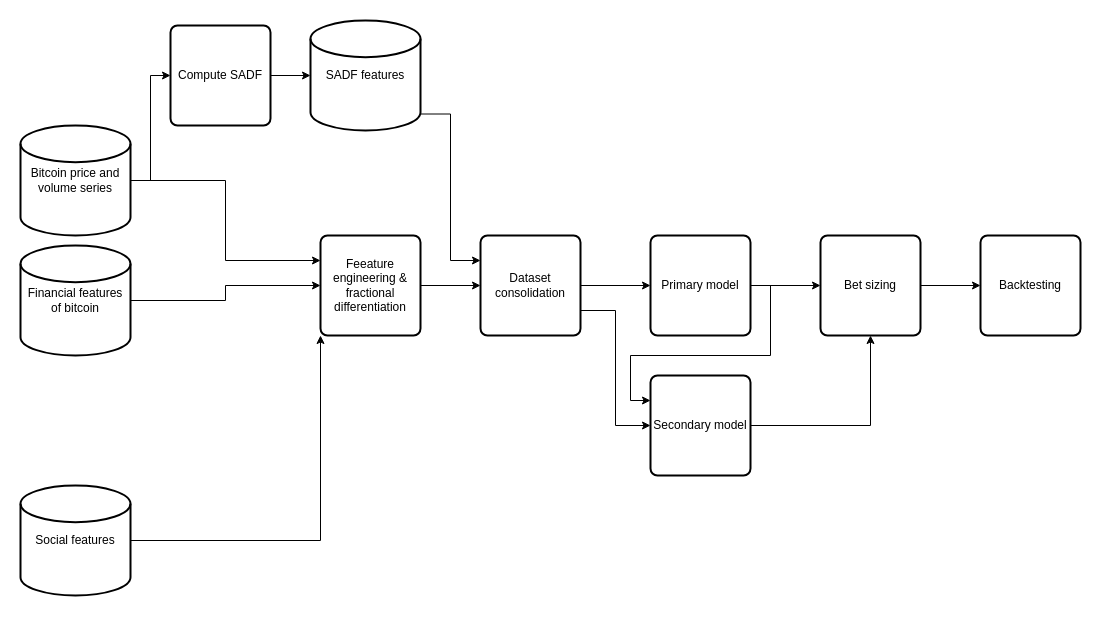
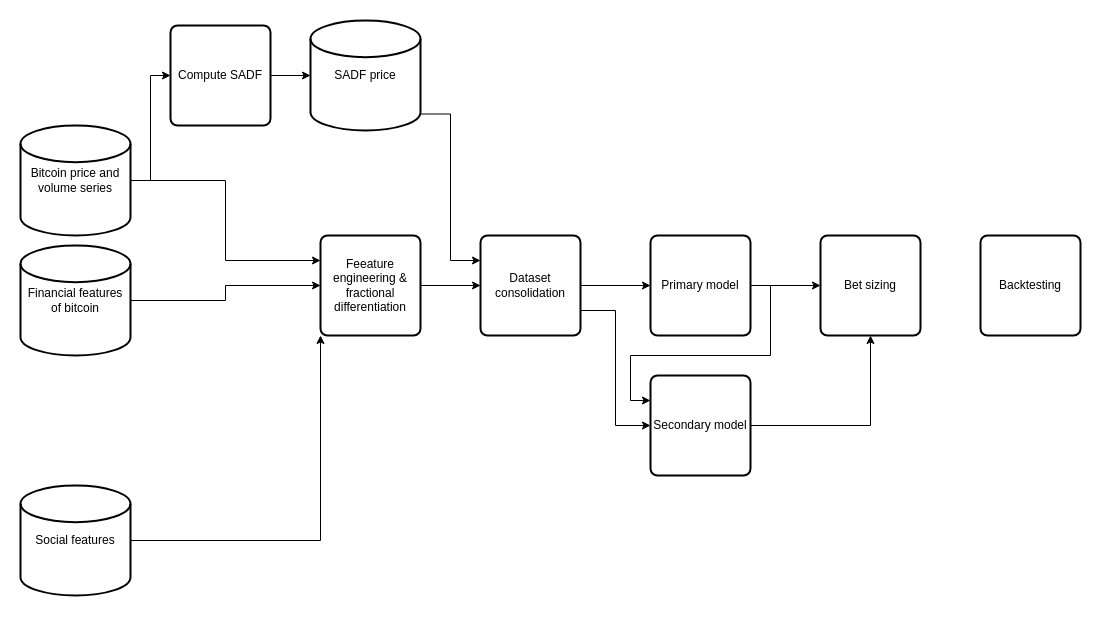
(366, 76) -> (366, 76)
(947, 286) -> none
